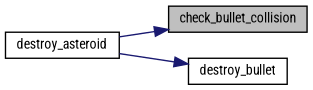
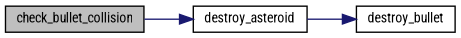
(137, 34) -> (162, 19)
